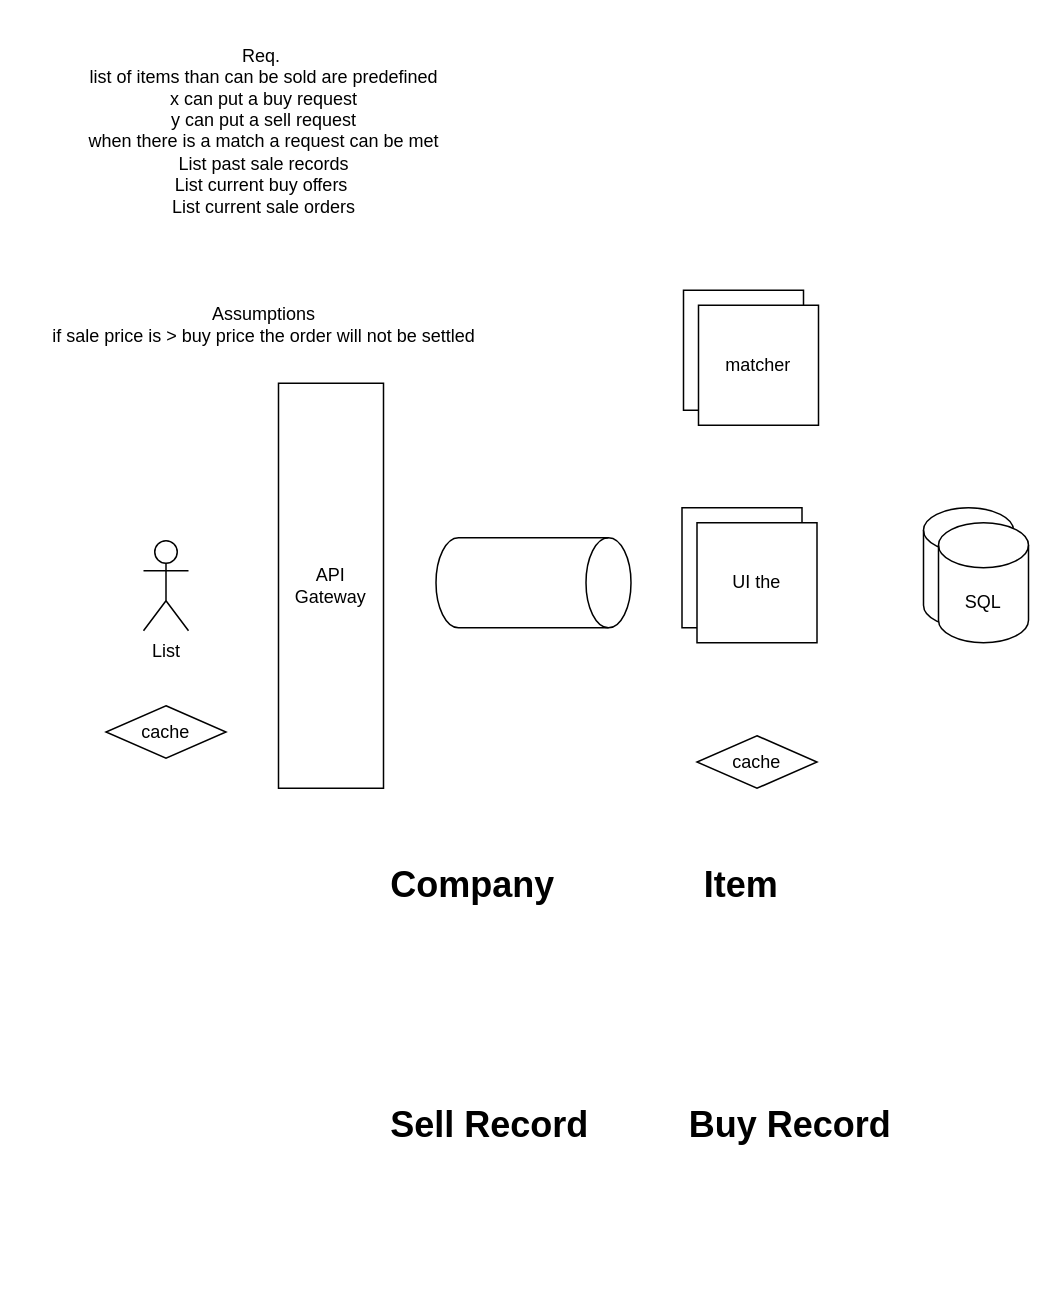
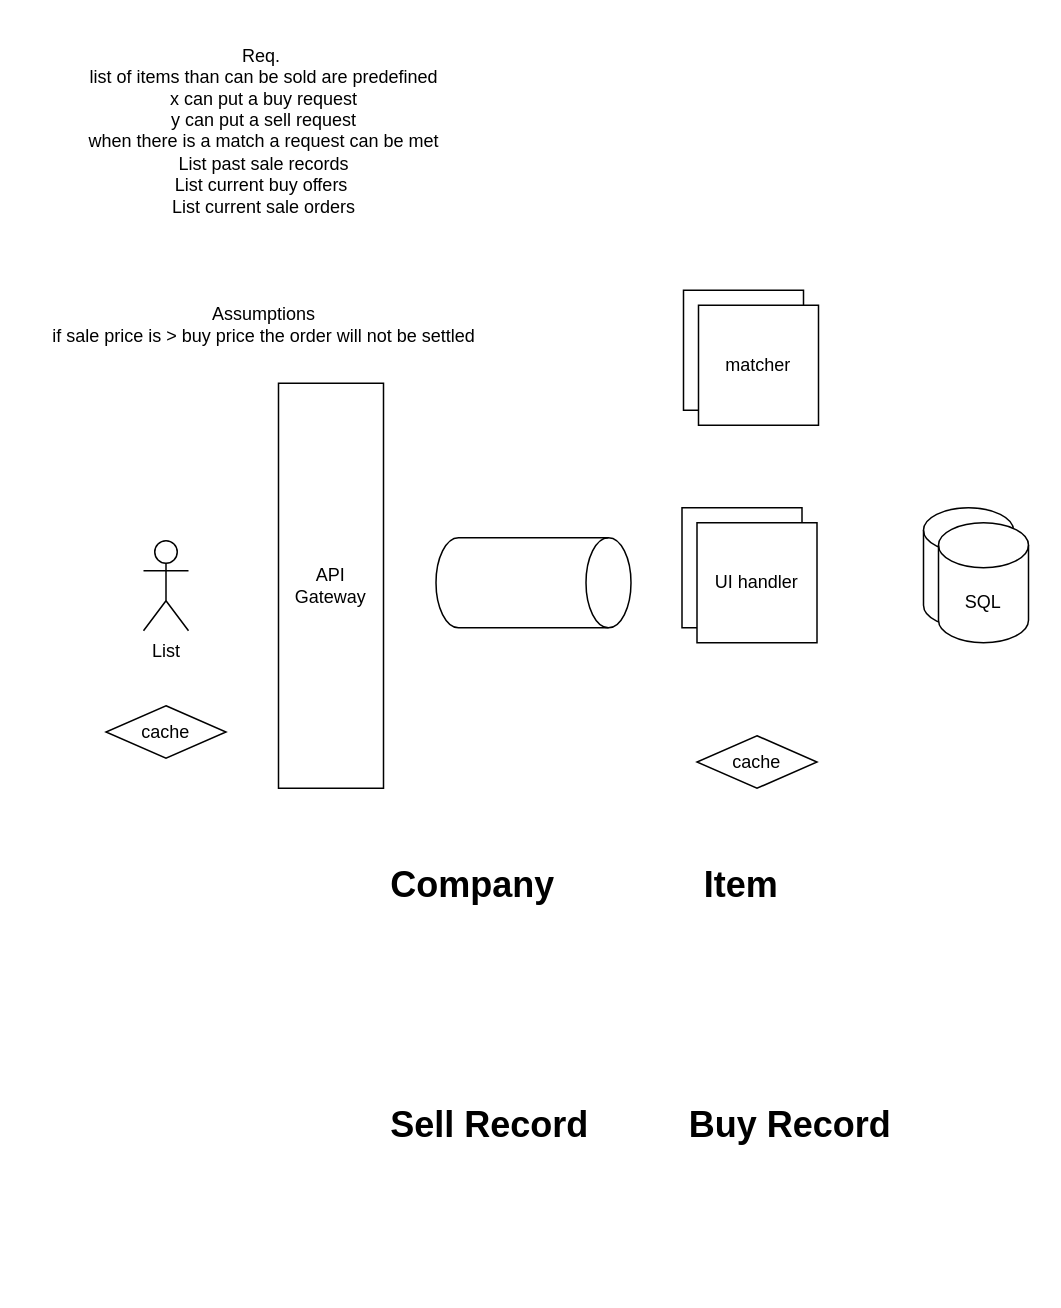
(757, 583) -> (757, 583)
